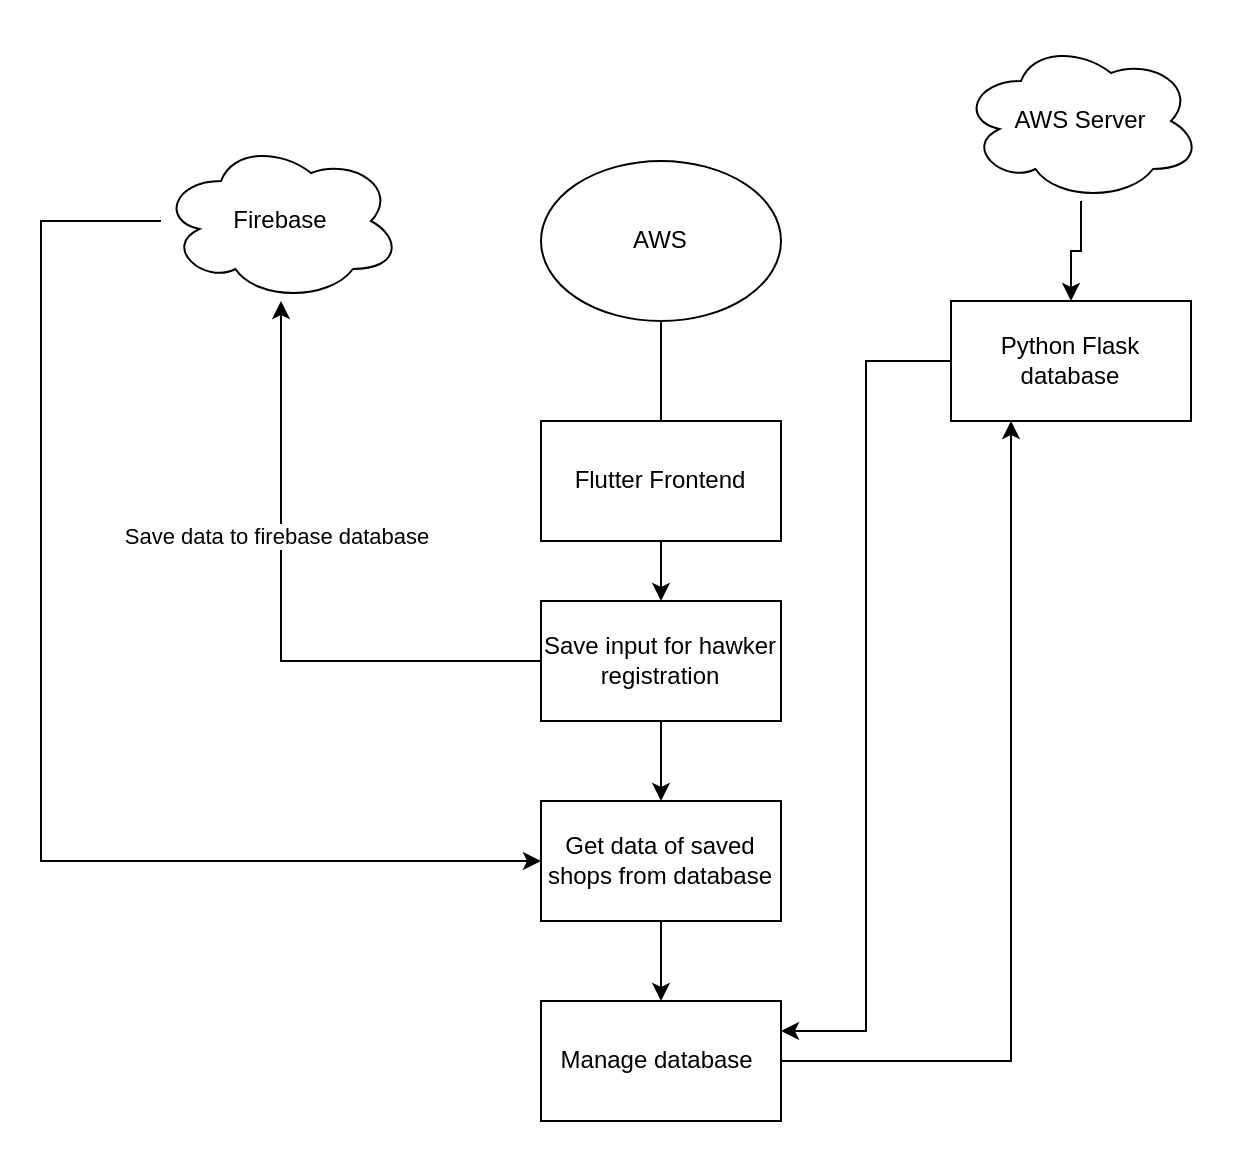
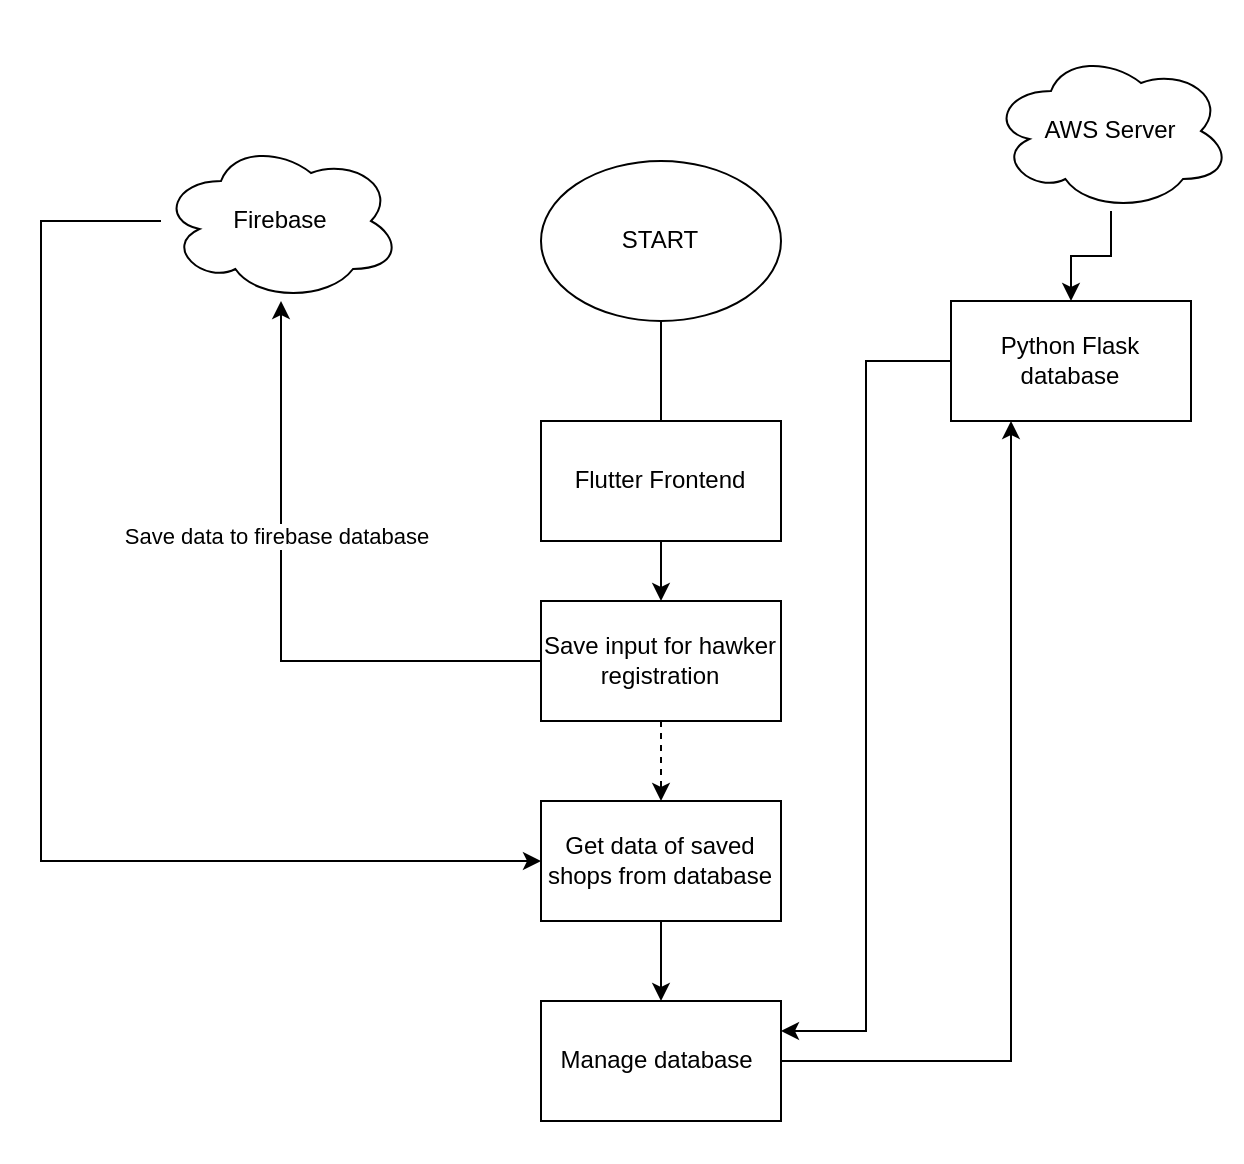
(1081, 121) -> (1111, 131)
(661, 241) -> (661, 241)
(661, 753) -> (661, 753)
